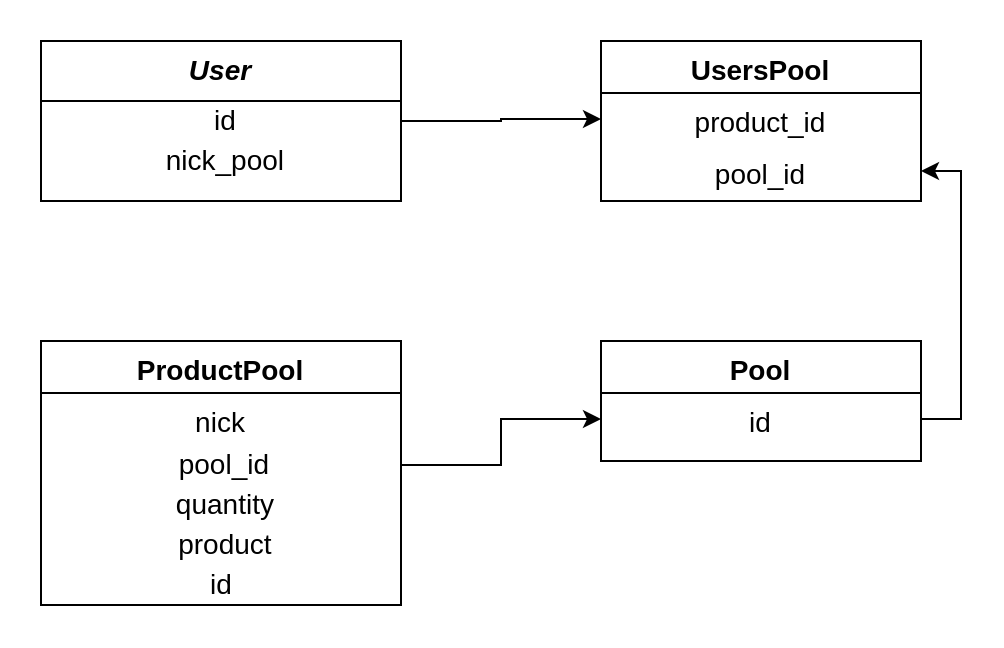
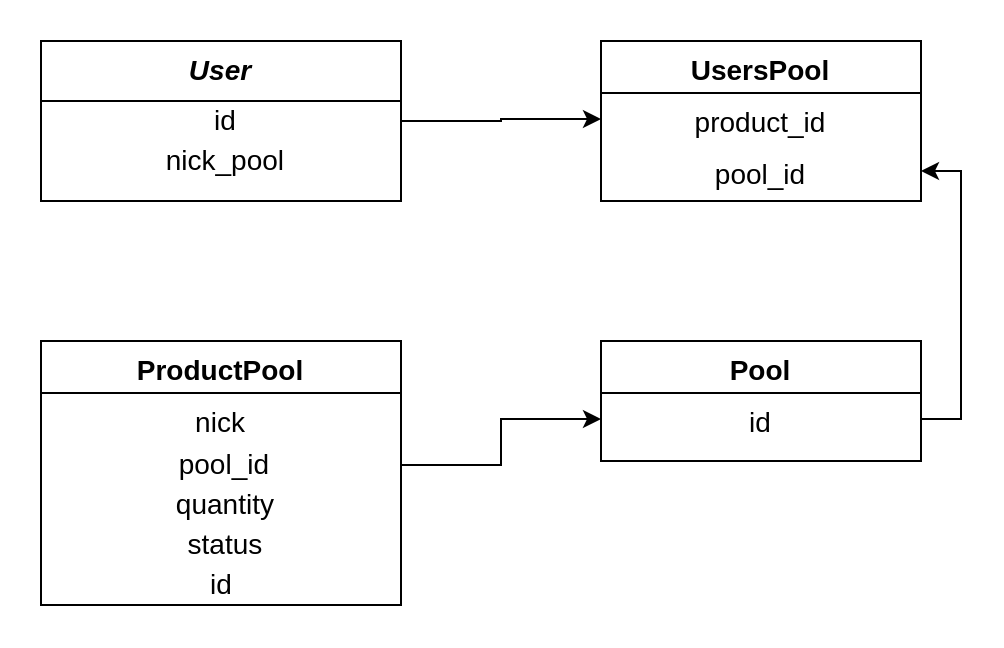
(222, 545) -> (222, 545)
